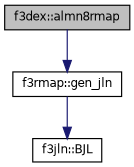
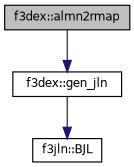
(67, 18) -> (67, 18)
(67, 84) -> (67, 84)
